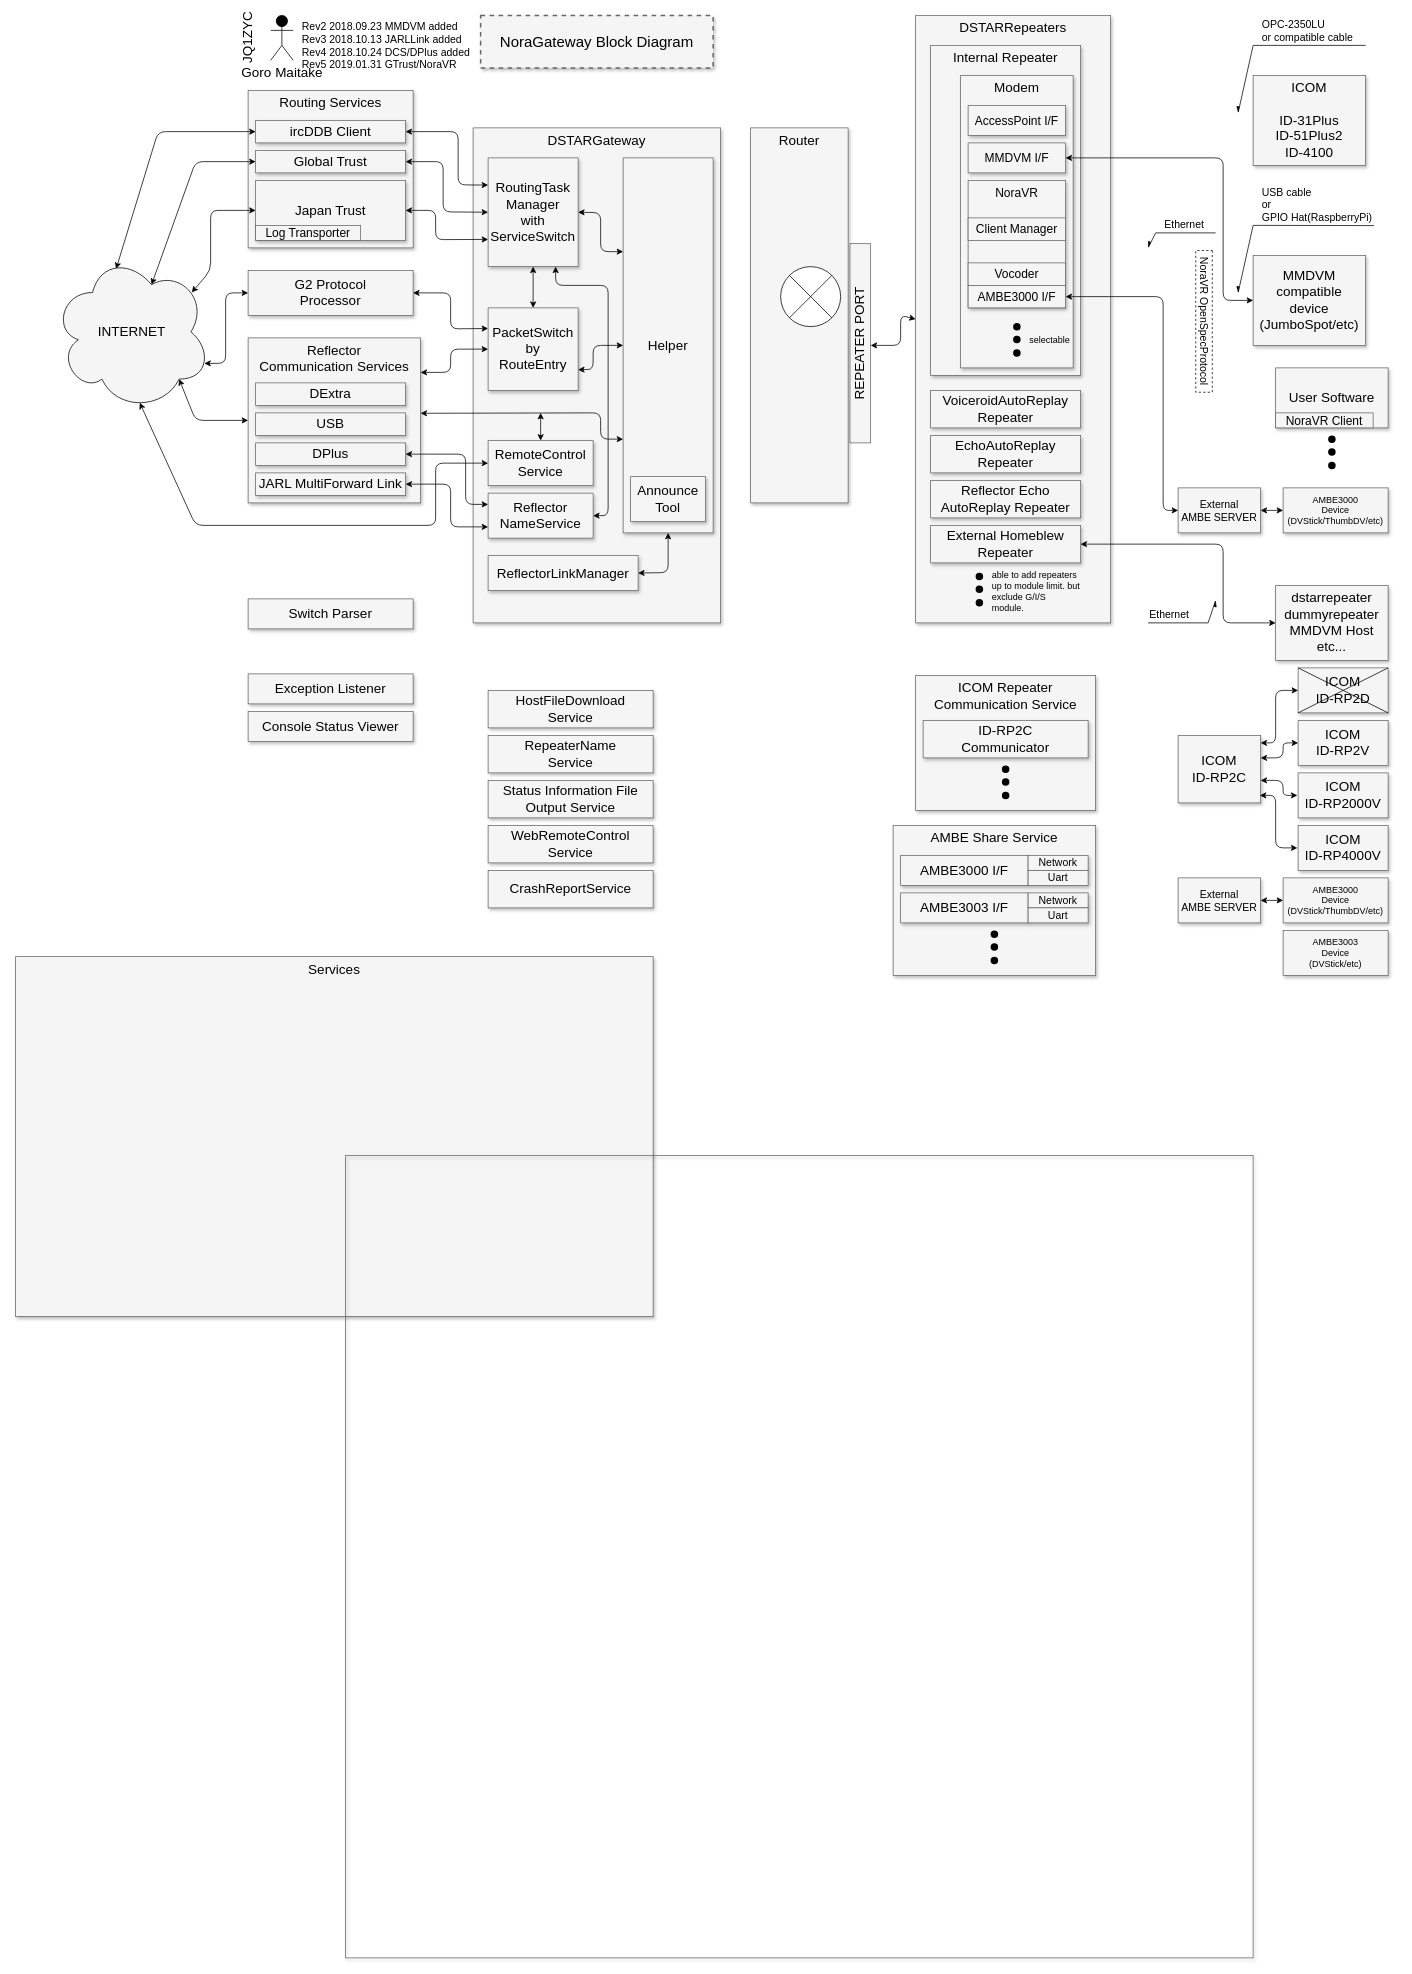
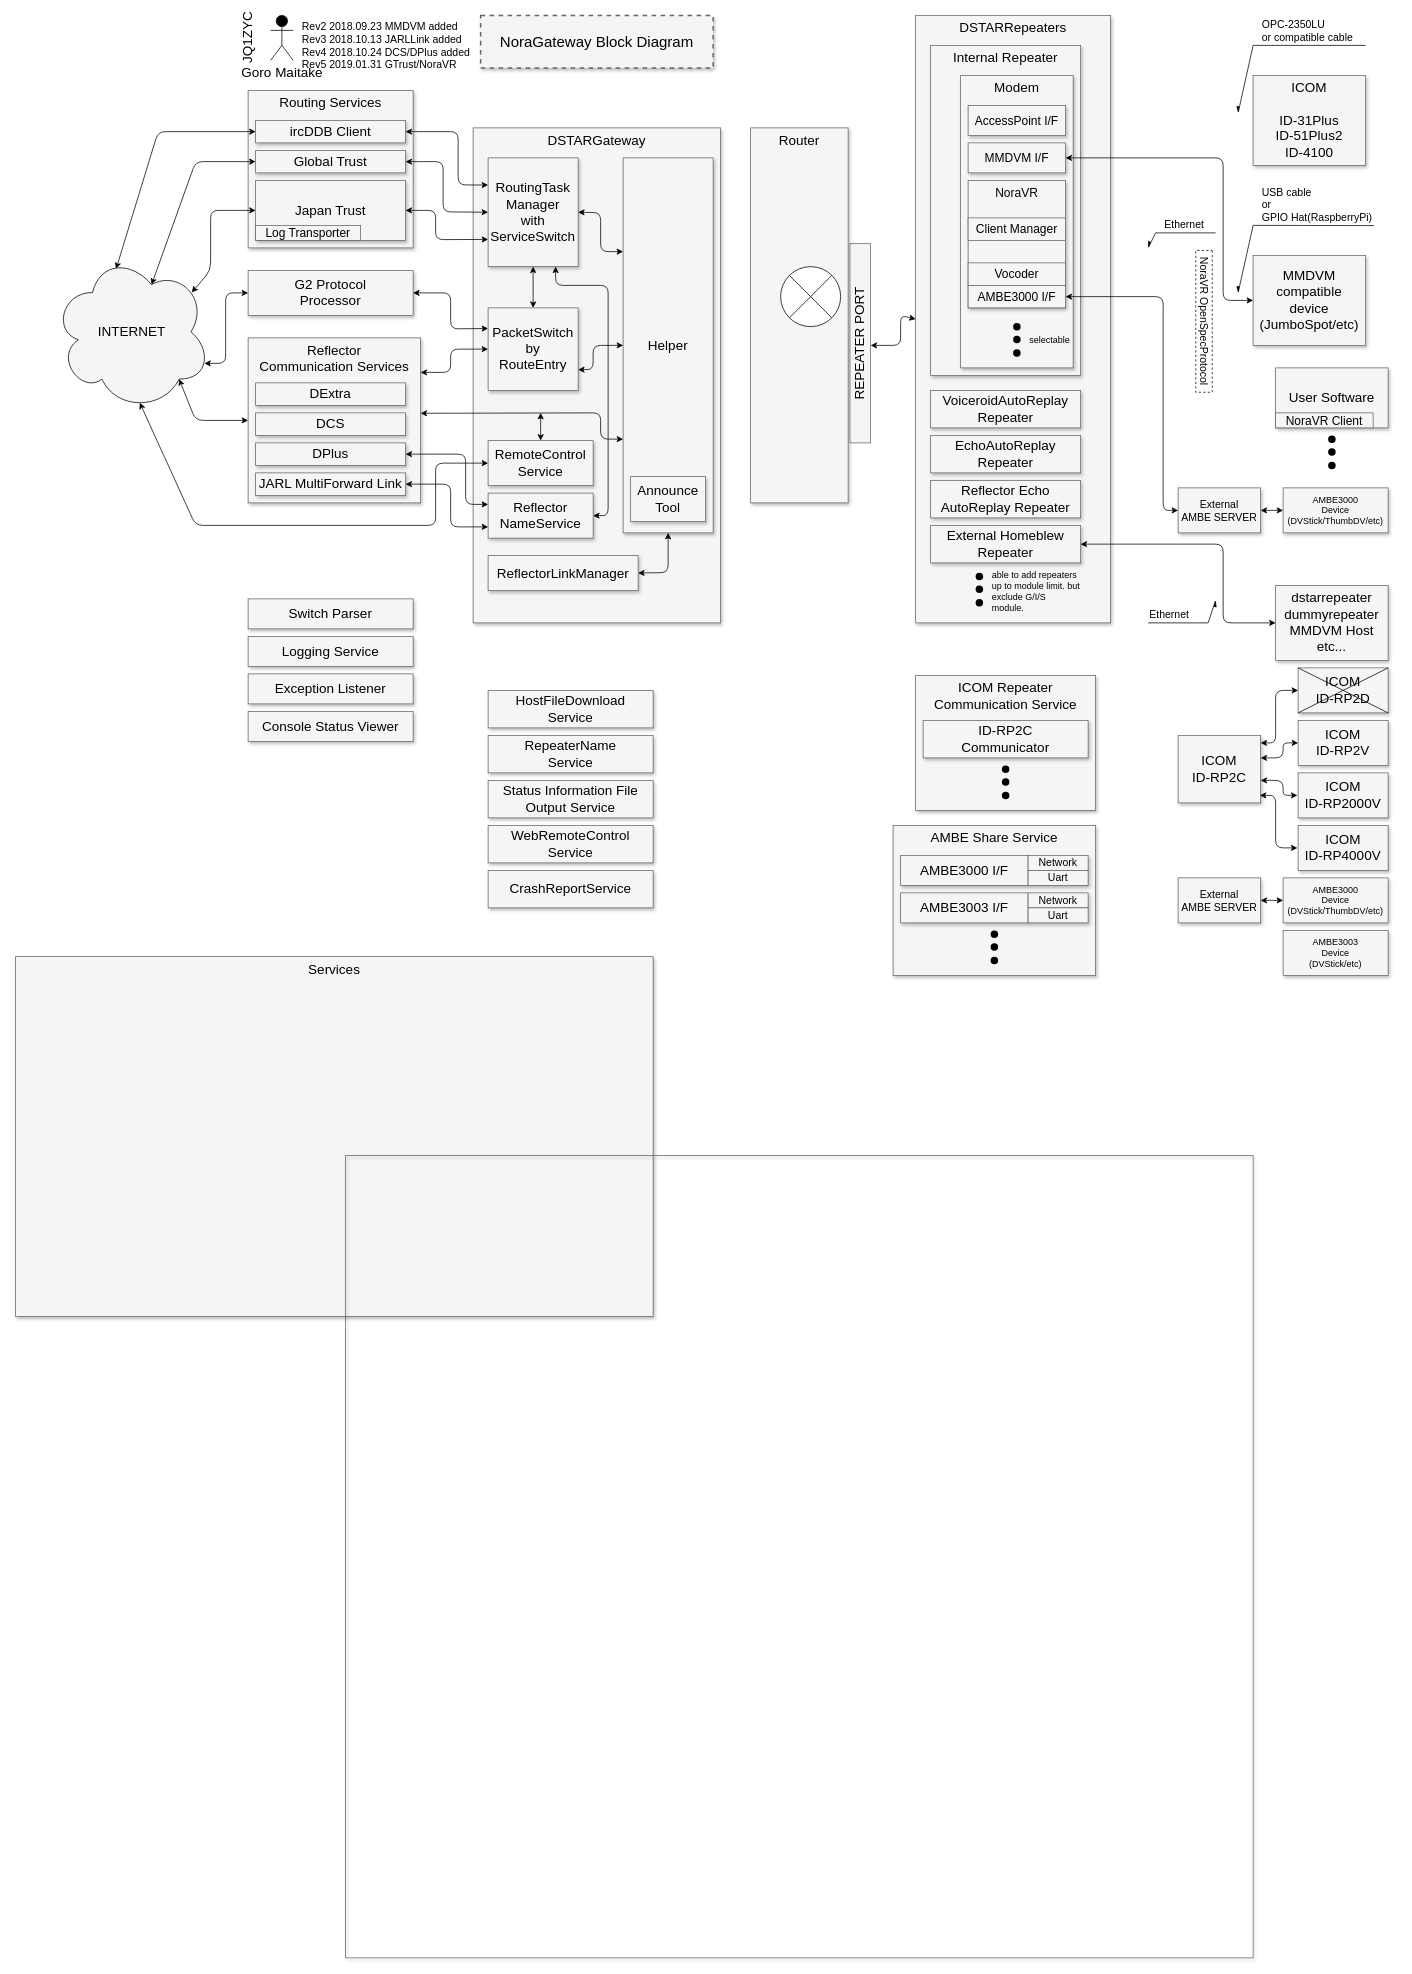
(330, 424) -> (330, 424)
none -> (330, 651)
